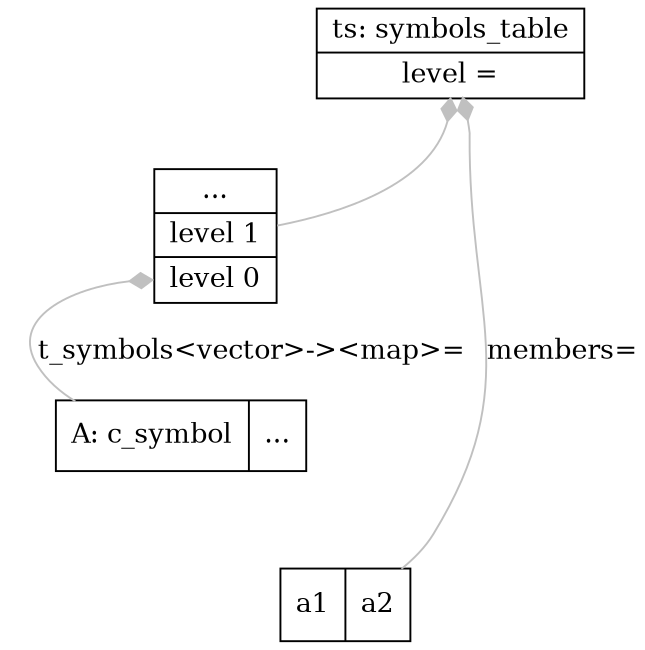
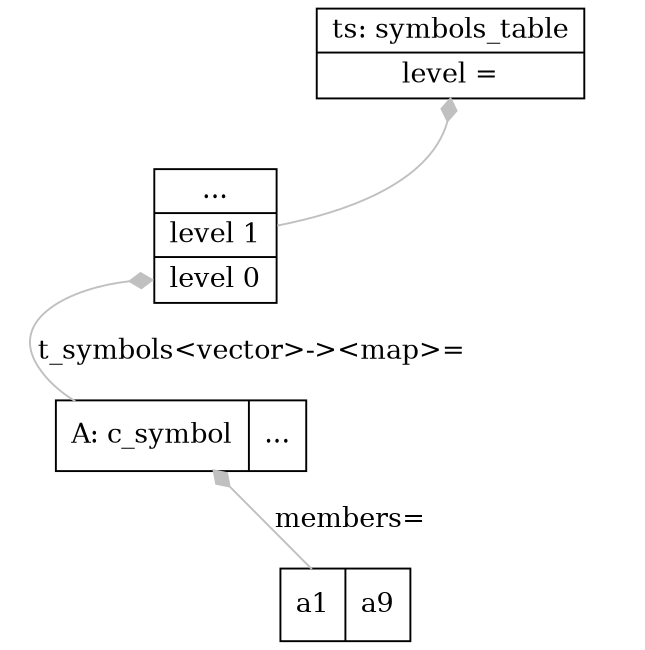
(486, 356) -> (271, 528)
(378, 604) -> (378, 604)
